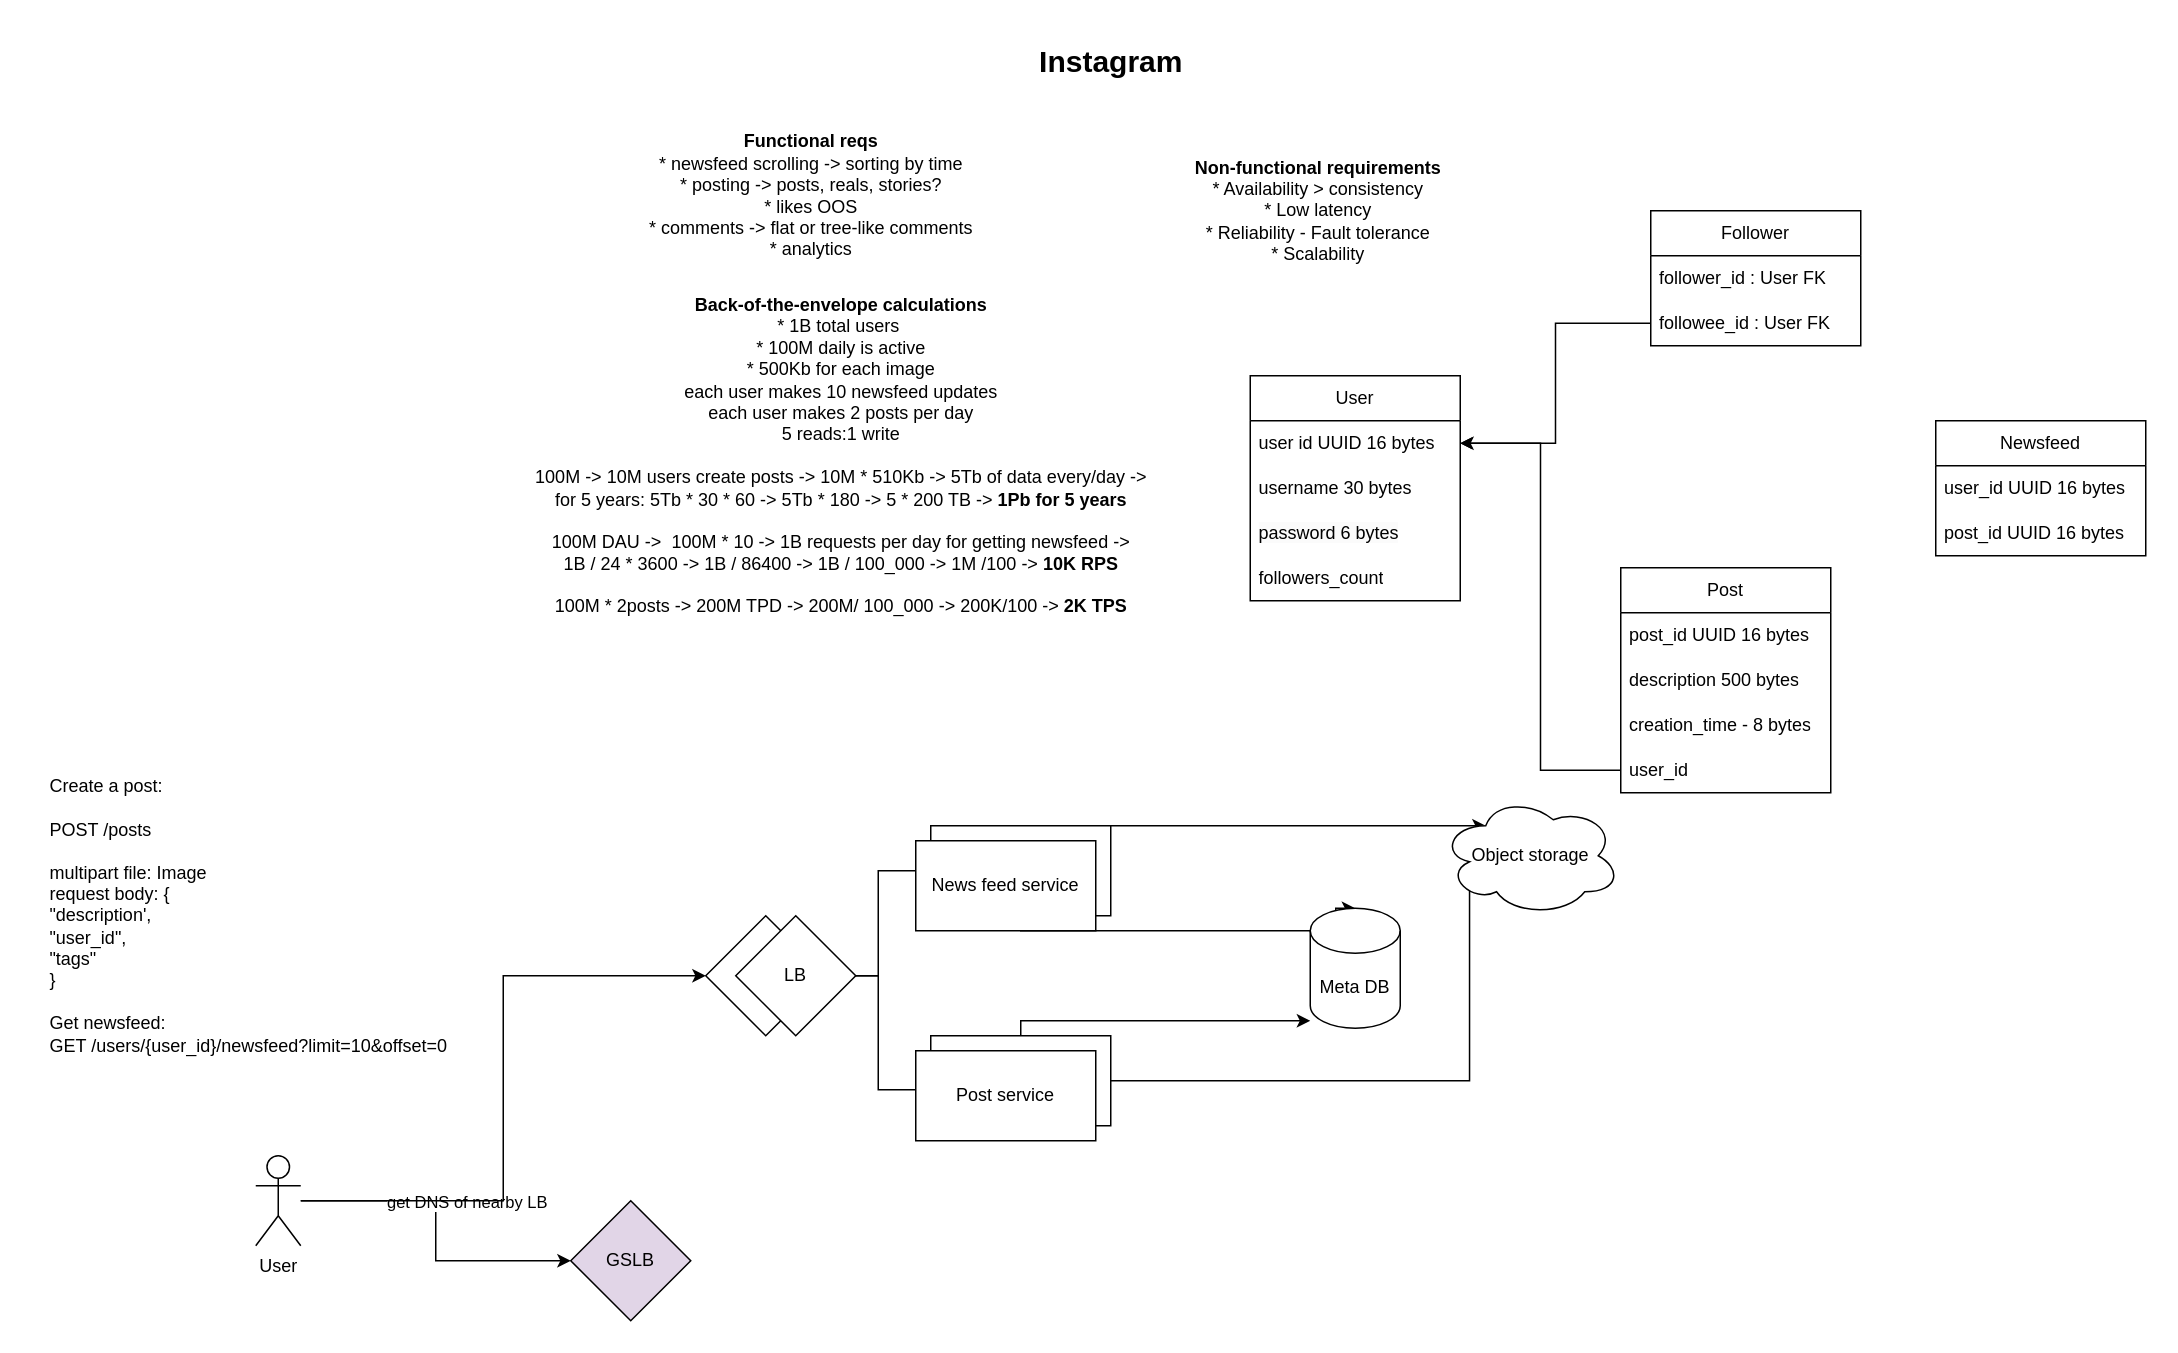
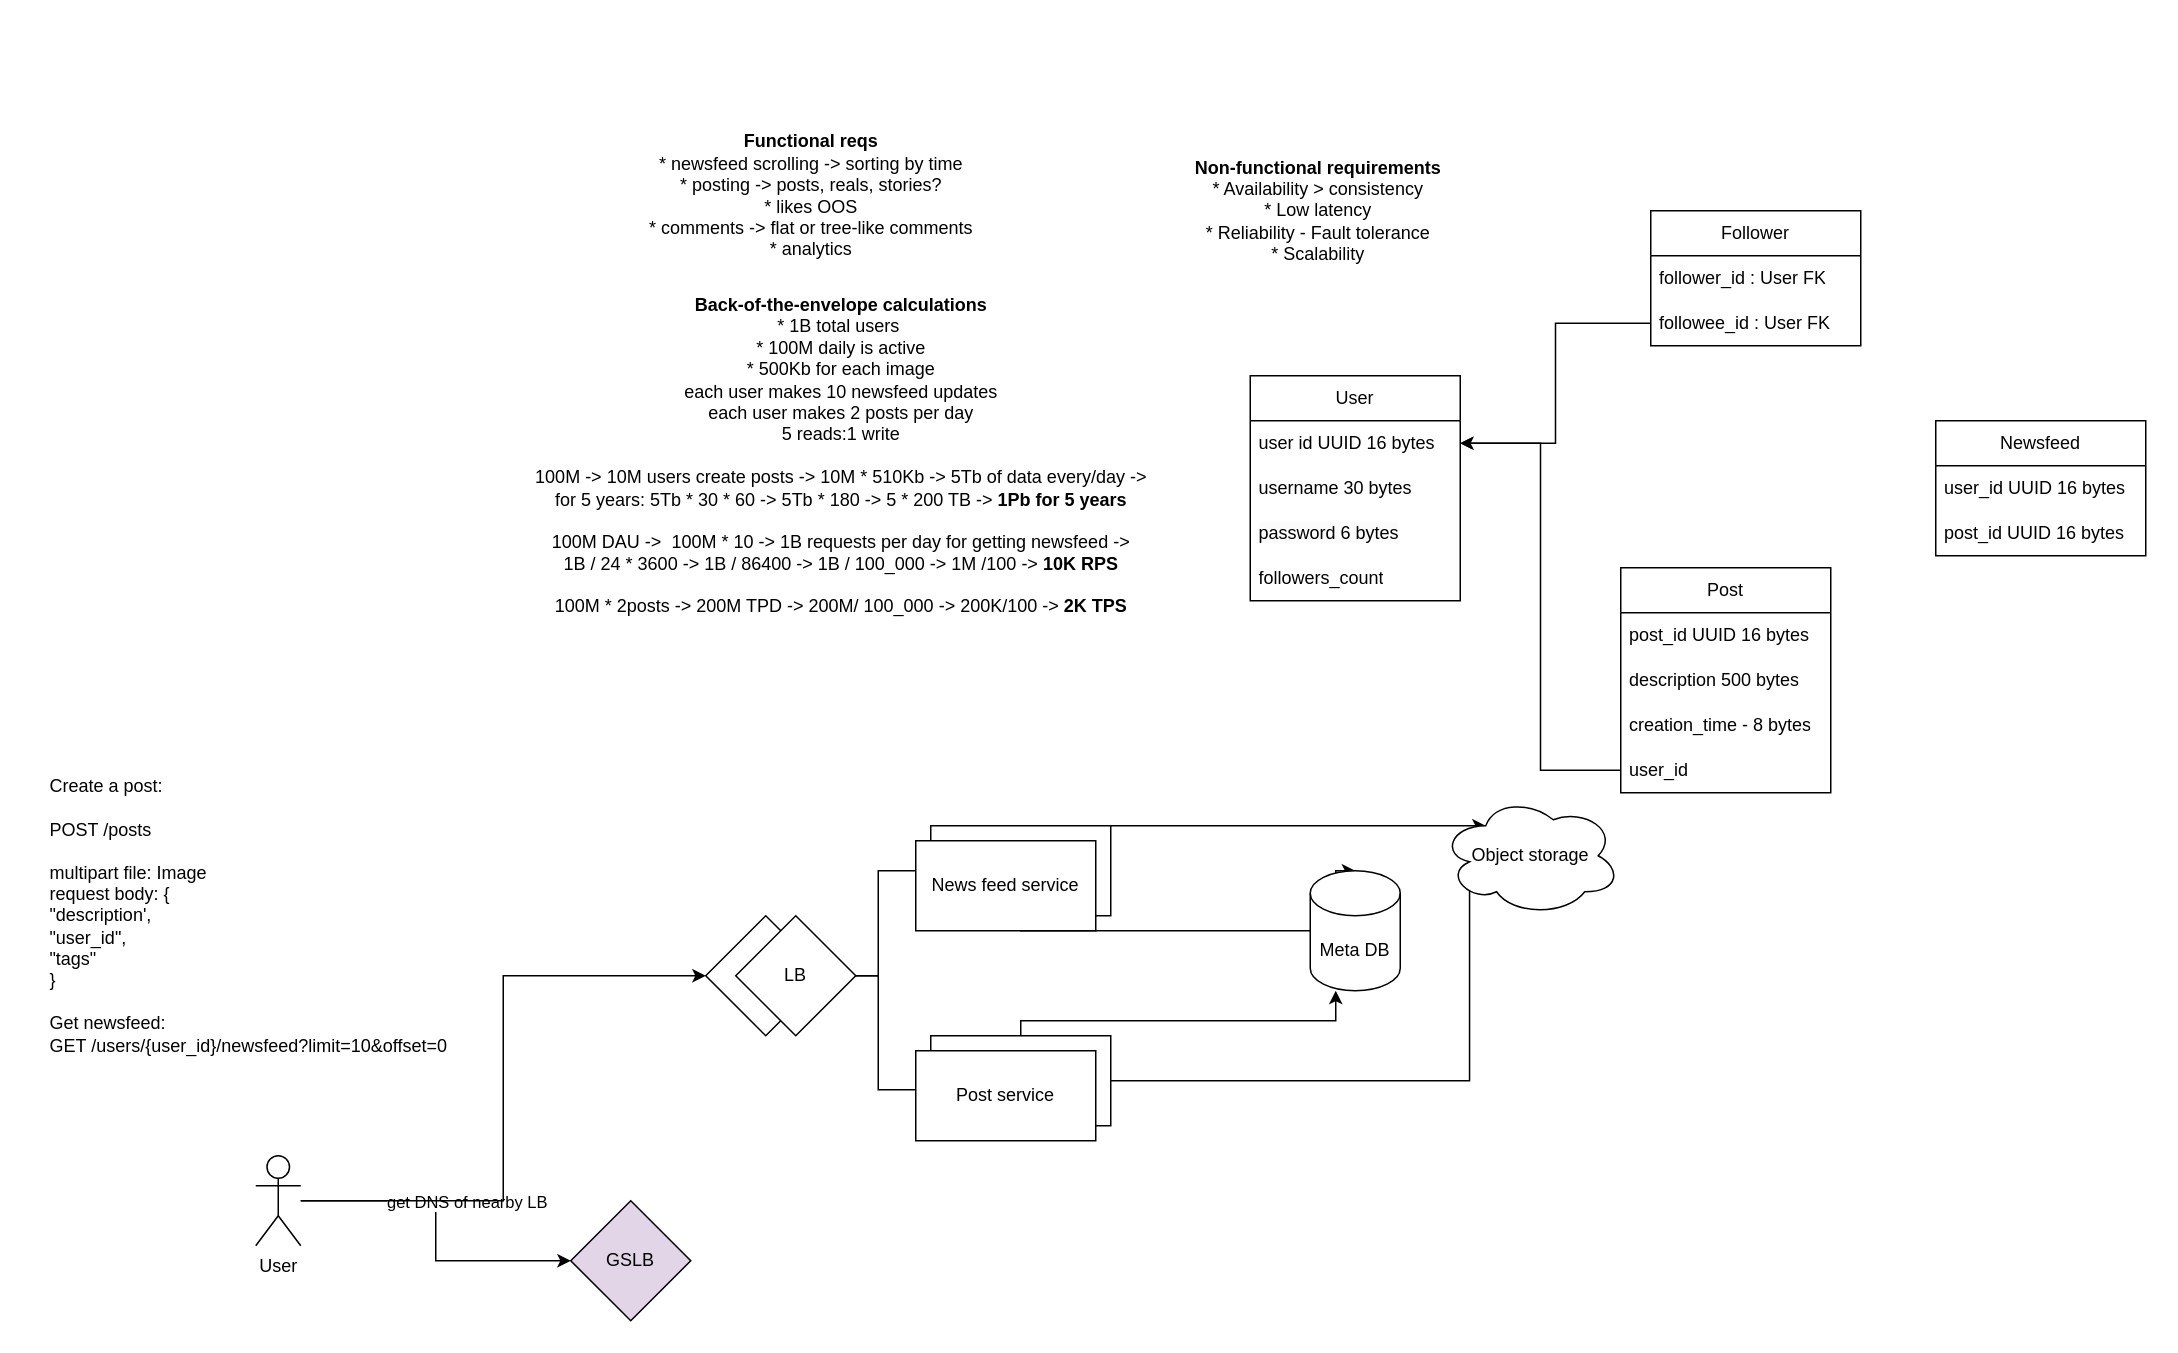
(1111, 61) -> none
(1355, 968) -> (1355, 931)
